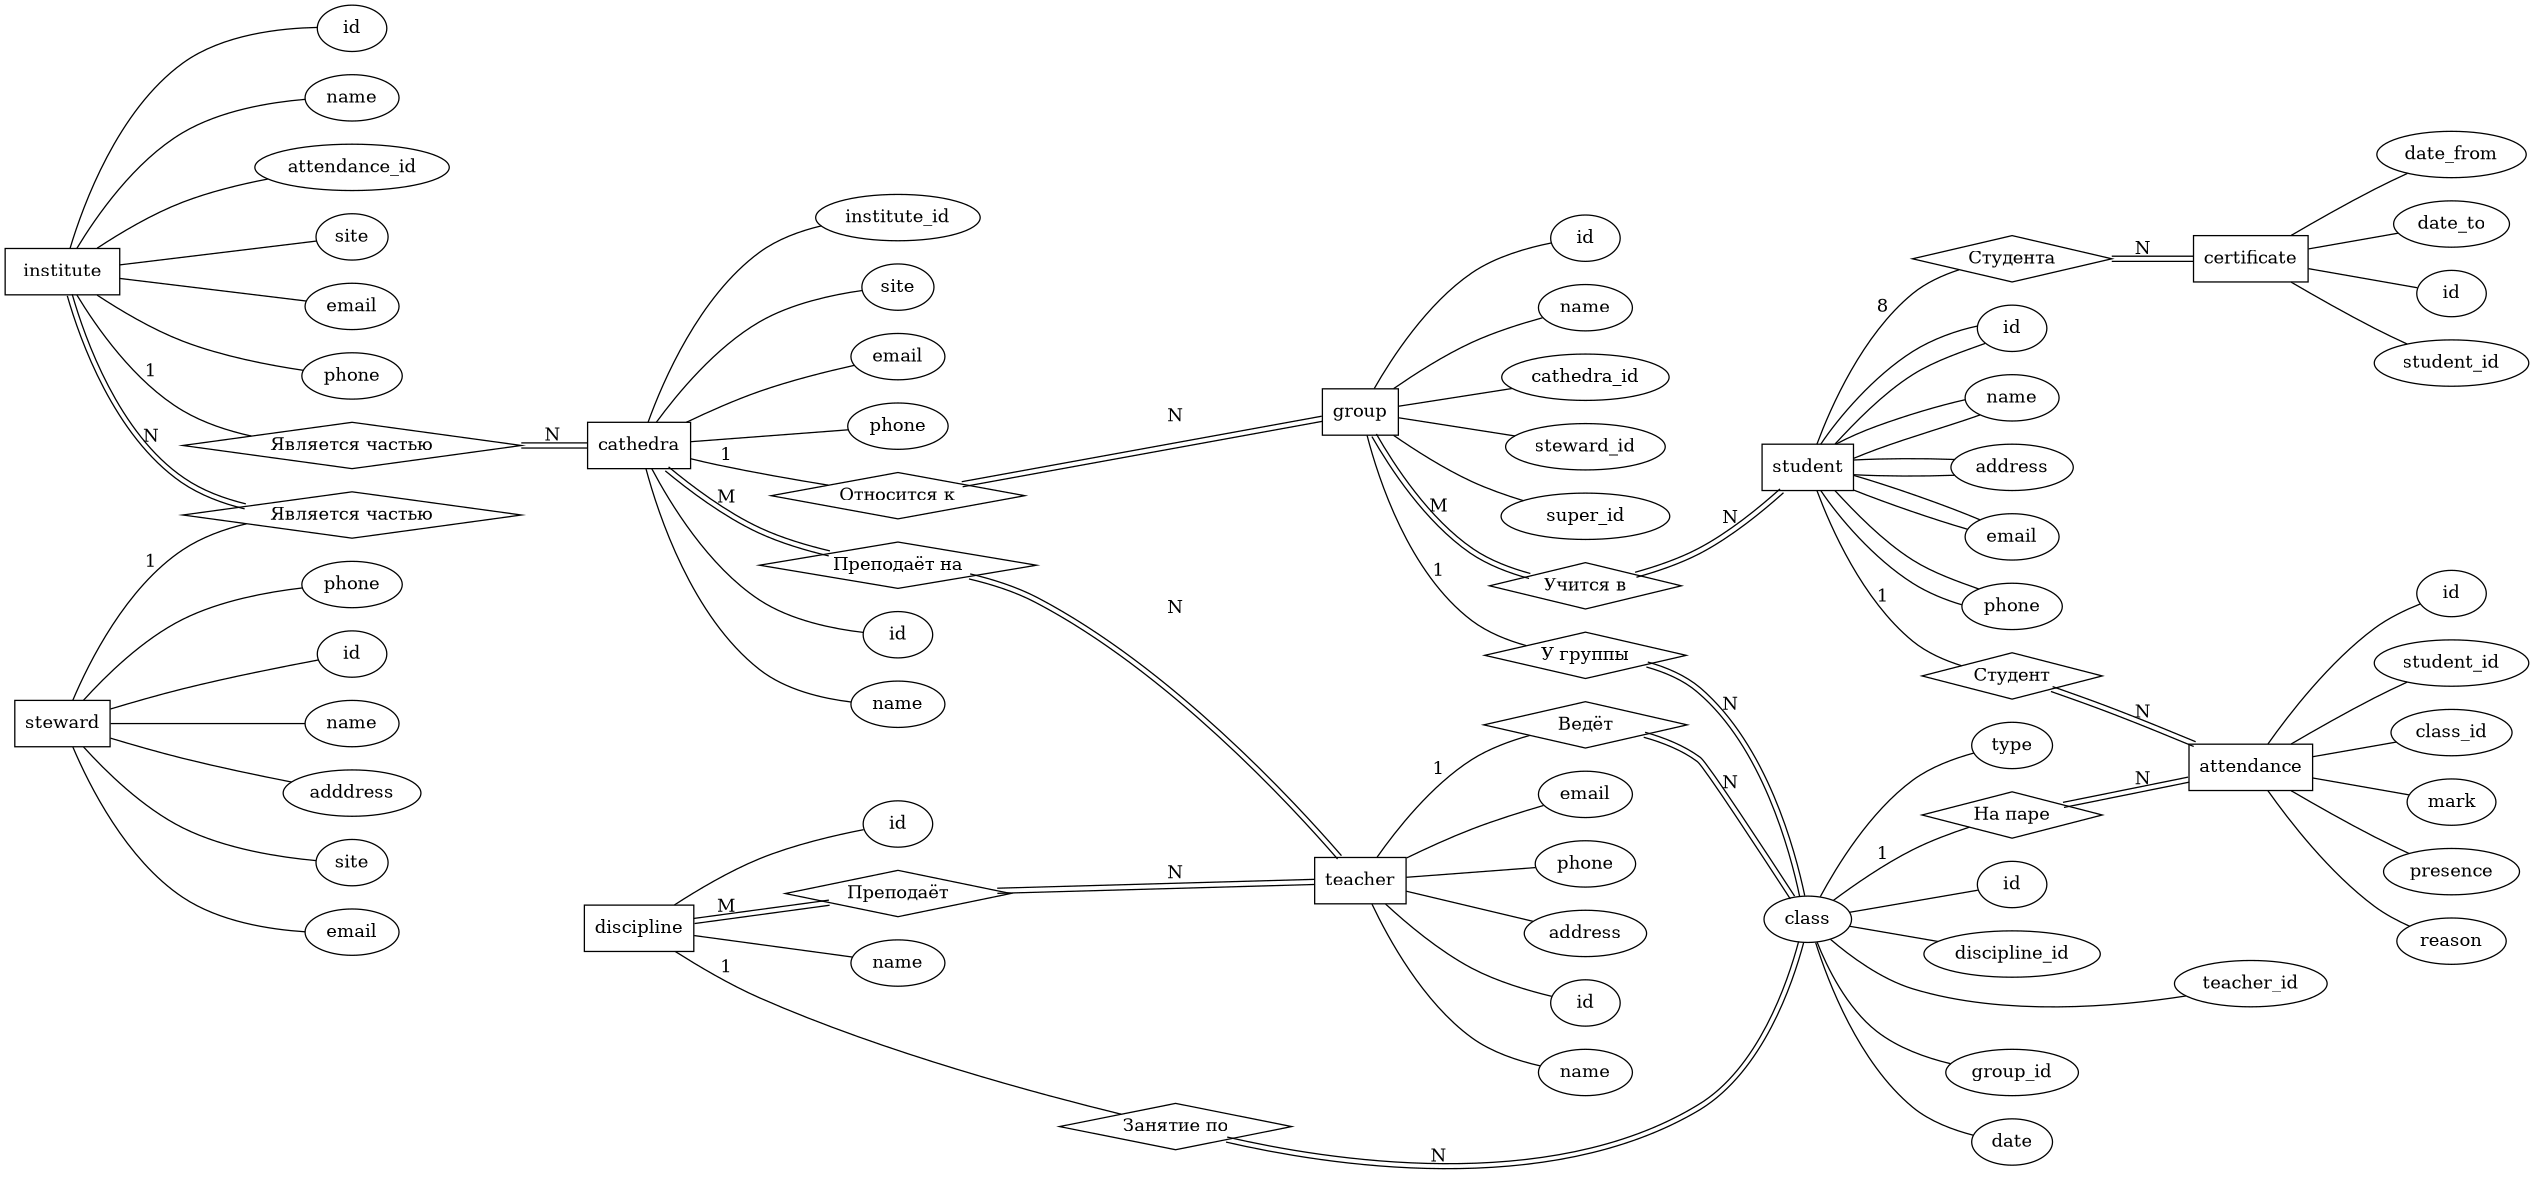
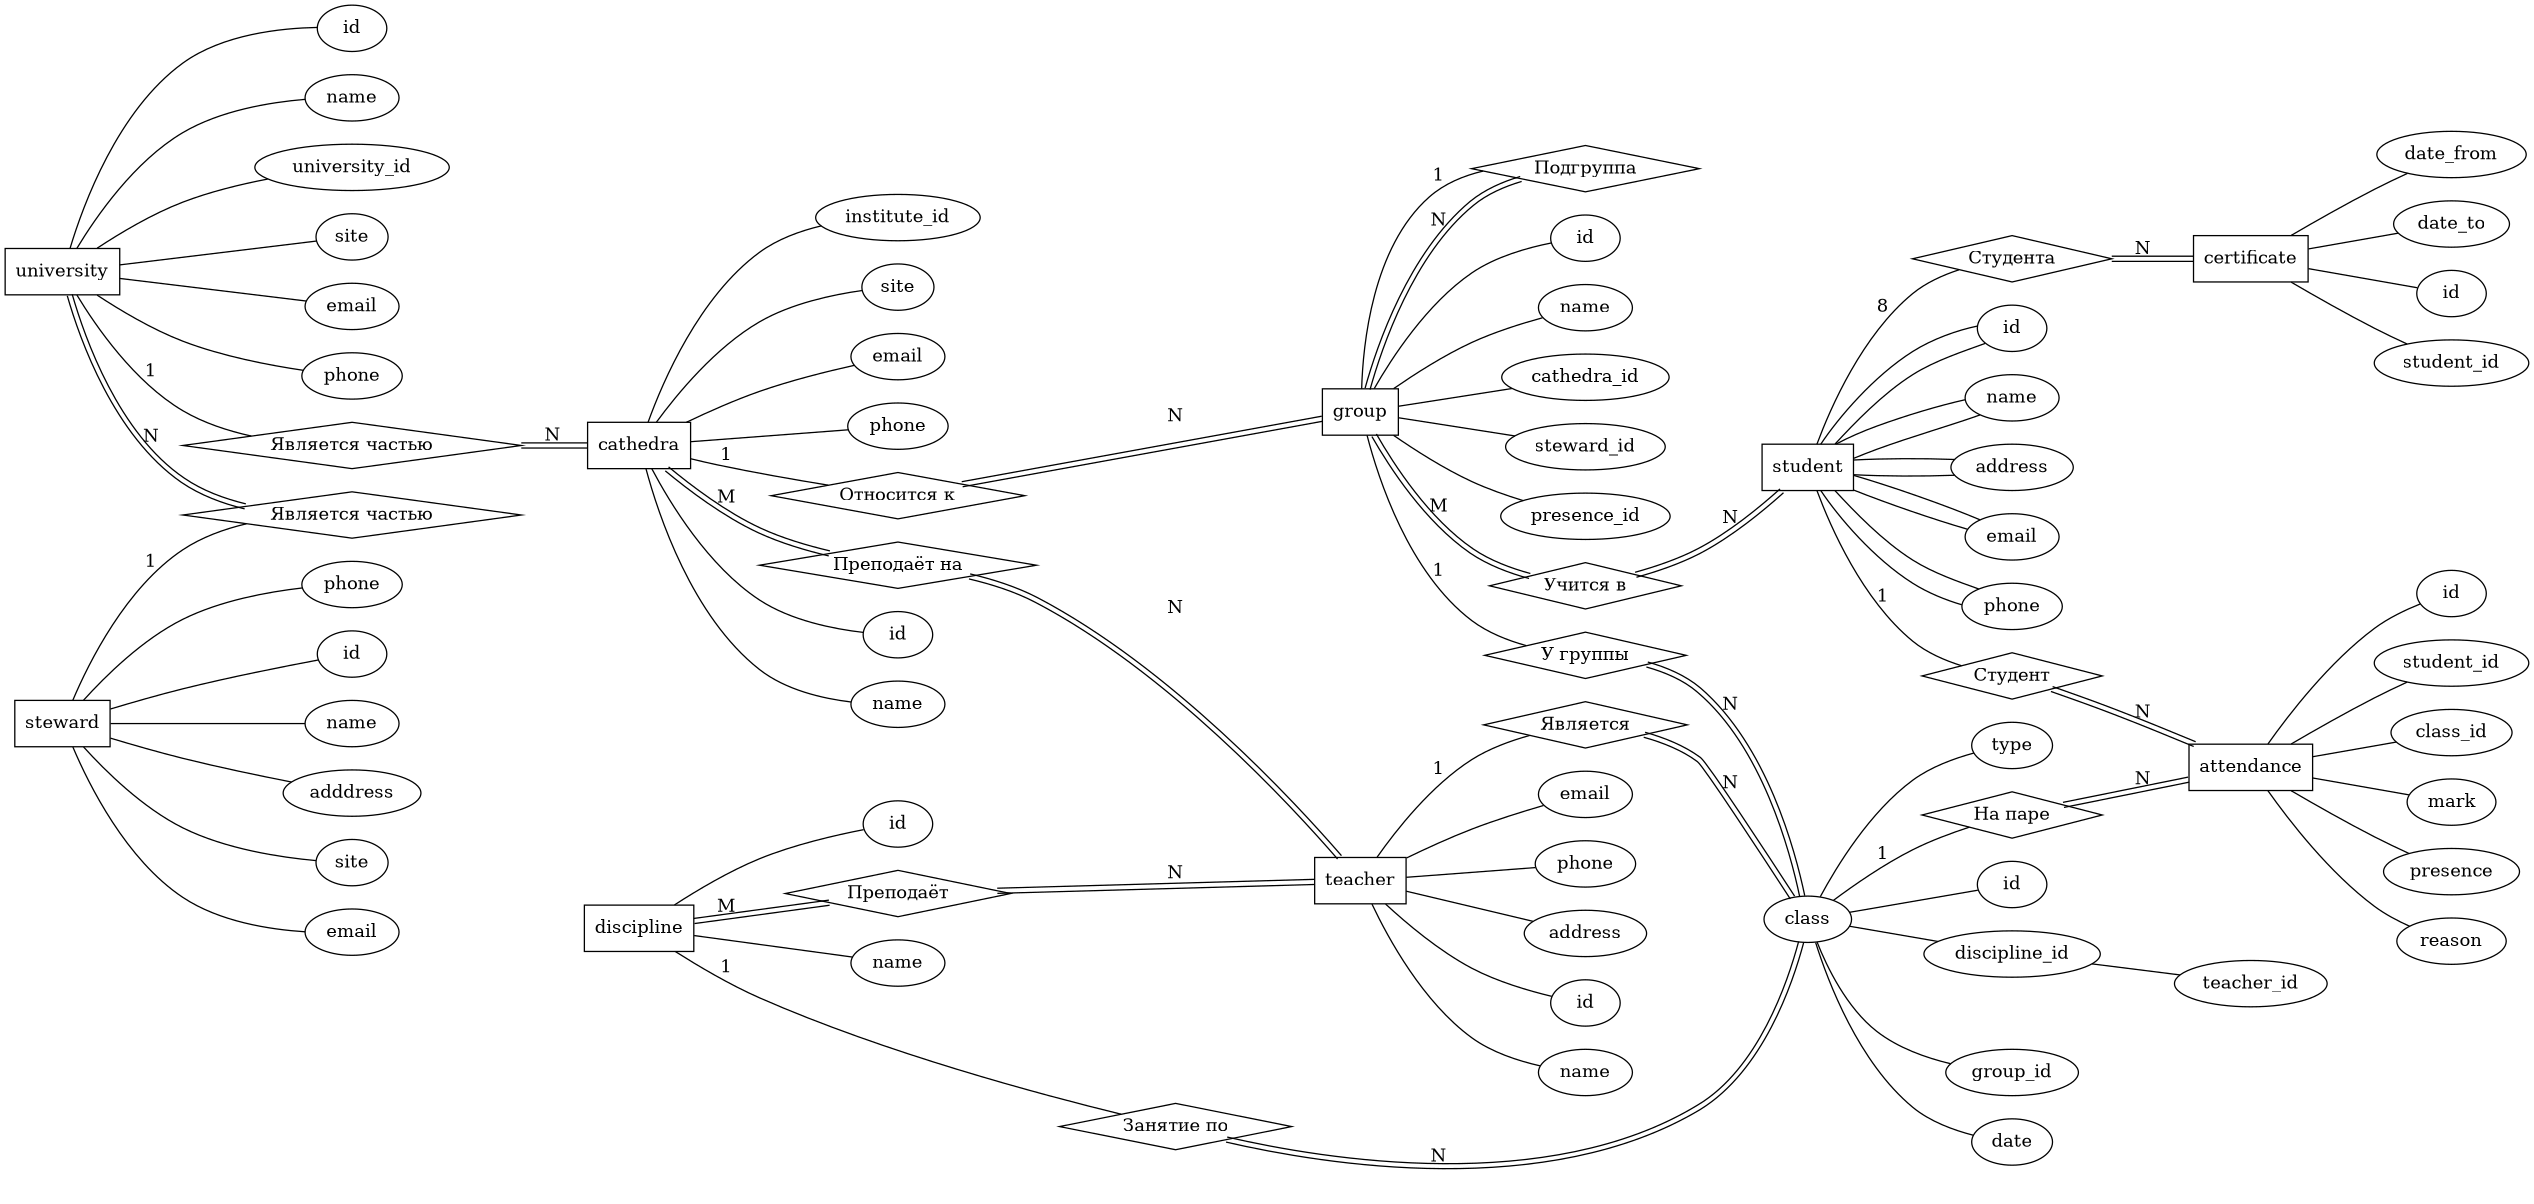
(352, 167) -> (352, 167)
none -> (1585, 169)
(62, 272) -> (62, 272)
(1585, 516) -> (1585, 516)
(1585, 725) -> (1585, 725)
(2000, 1005) -> (2136, 969)
